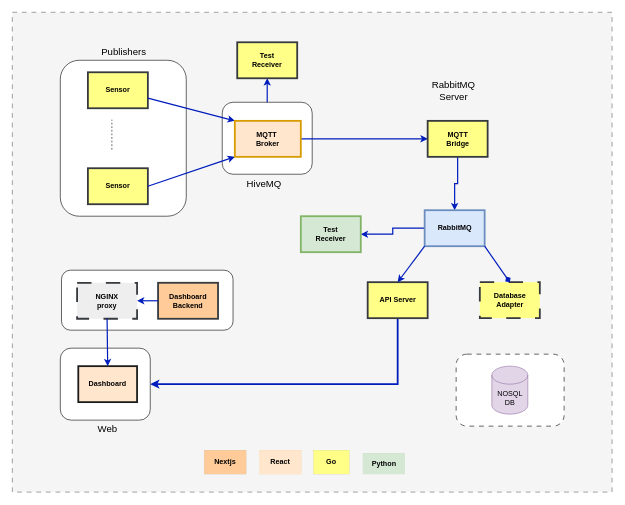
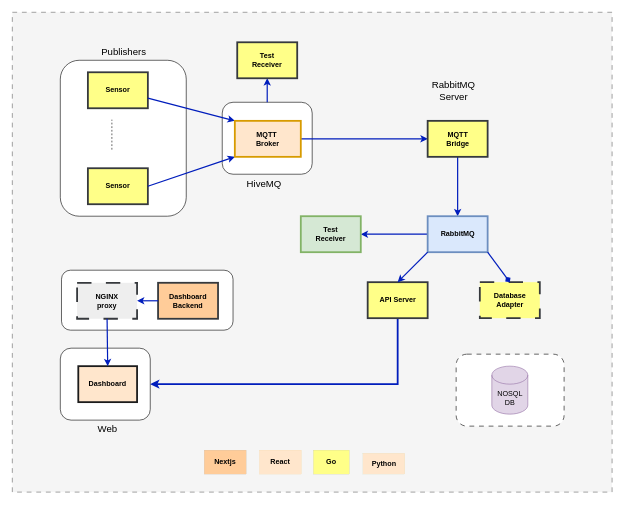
(455, 228) -> (458, 234)
(384, 464) -> (384, 464)
